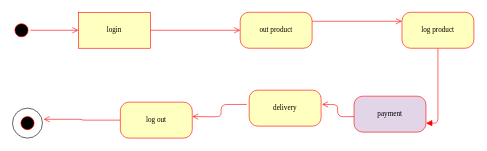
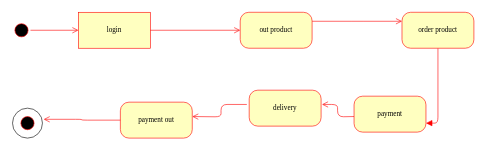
(438, 30) -> (438, 30)
(390, 114) -> (390, 114)
(156, 120) -> (156, 120)
